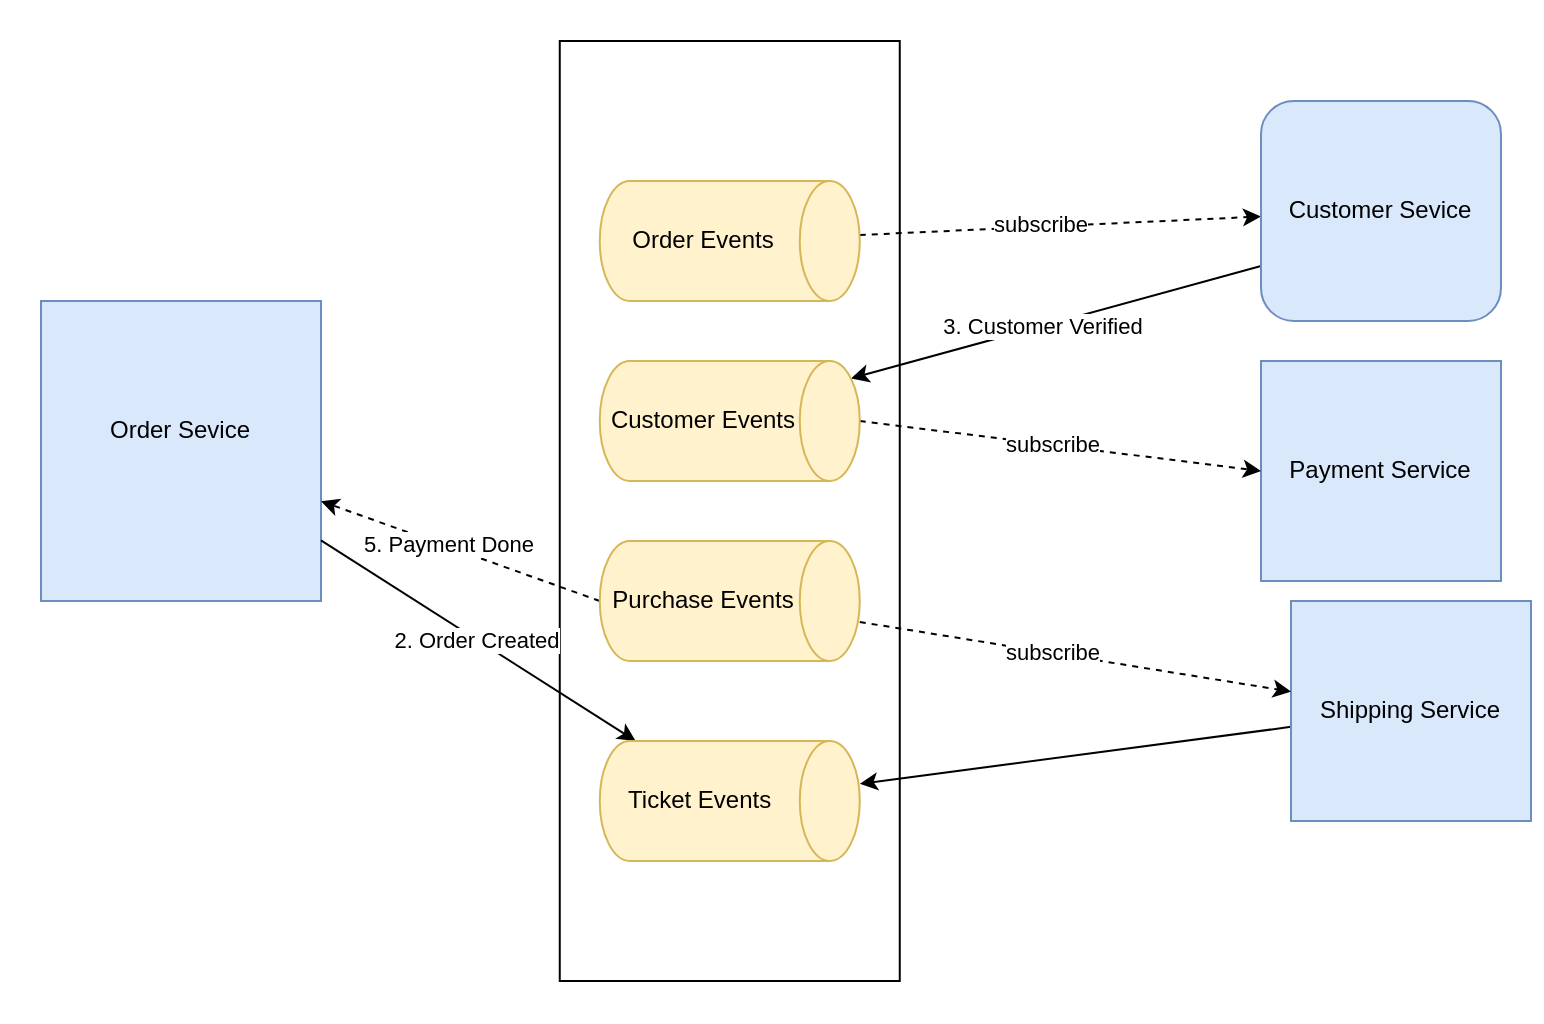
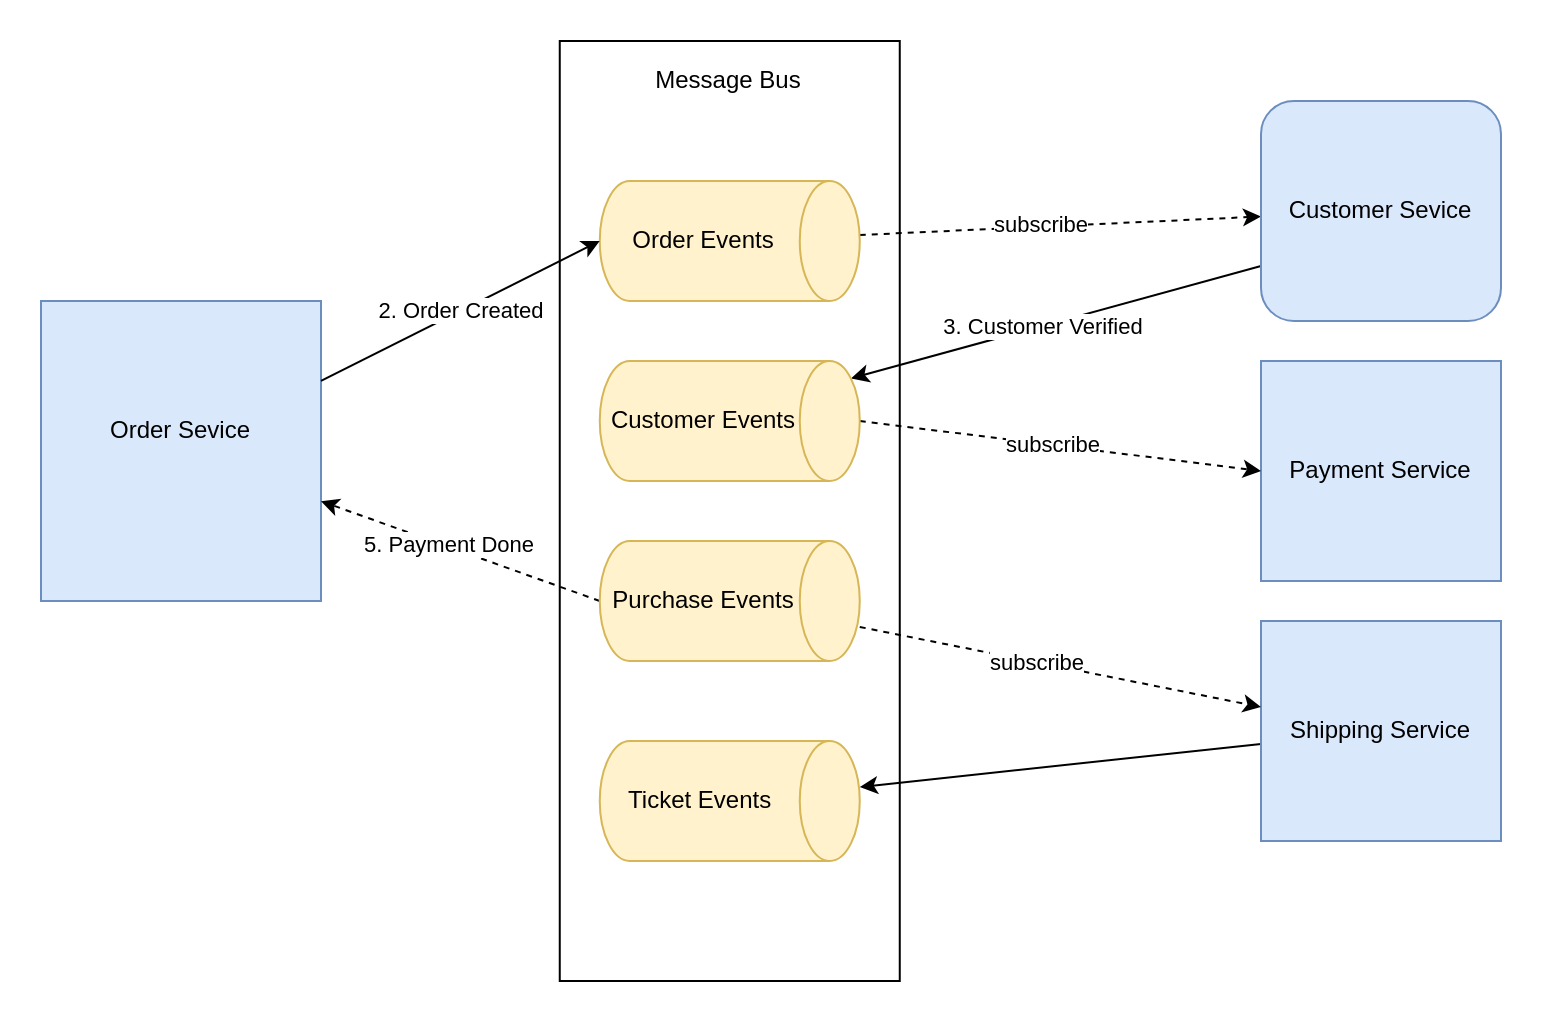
none -> (730, 81)
(546, 684) -> (388, 347)
(1411, 711) -> (1381, 731)
